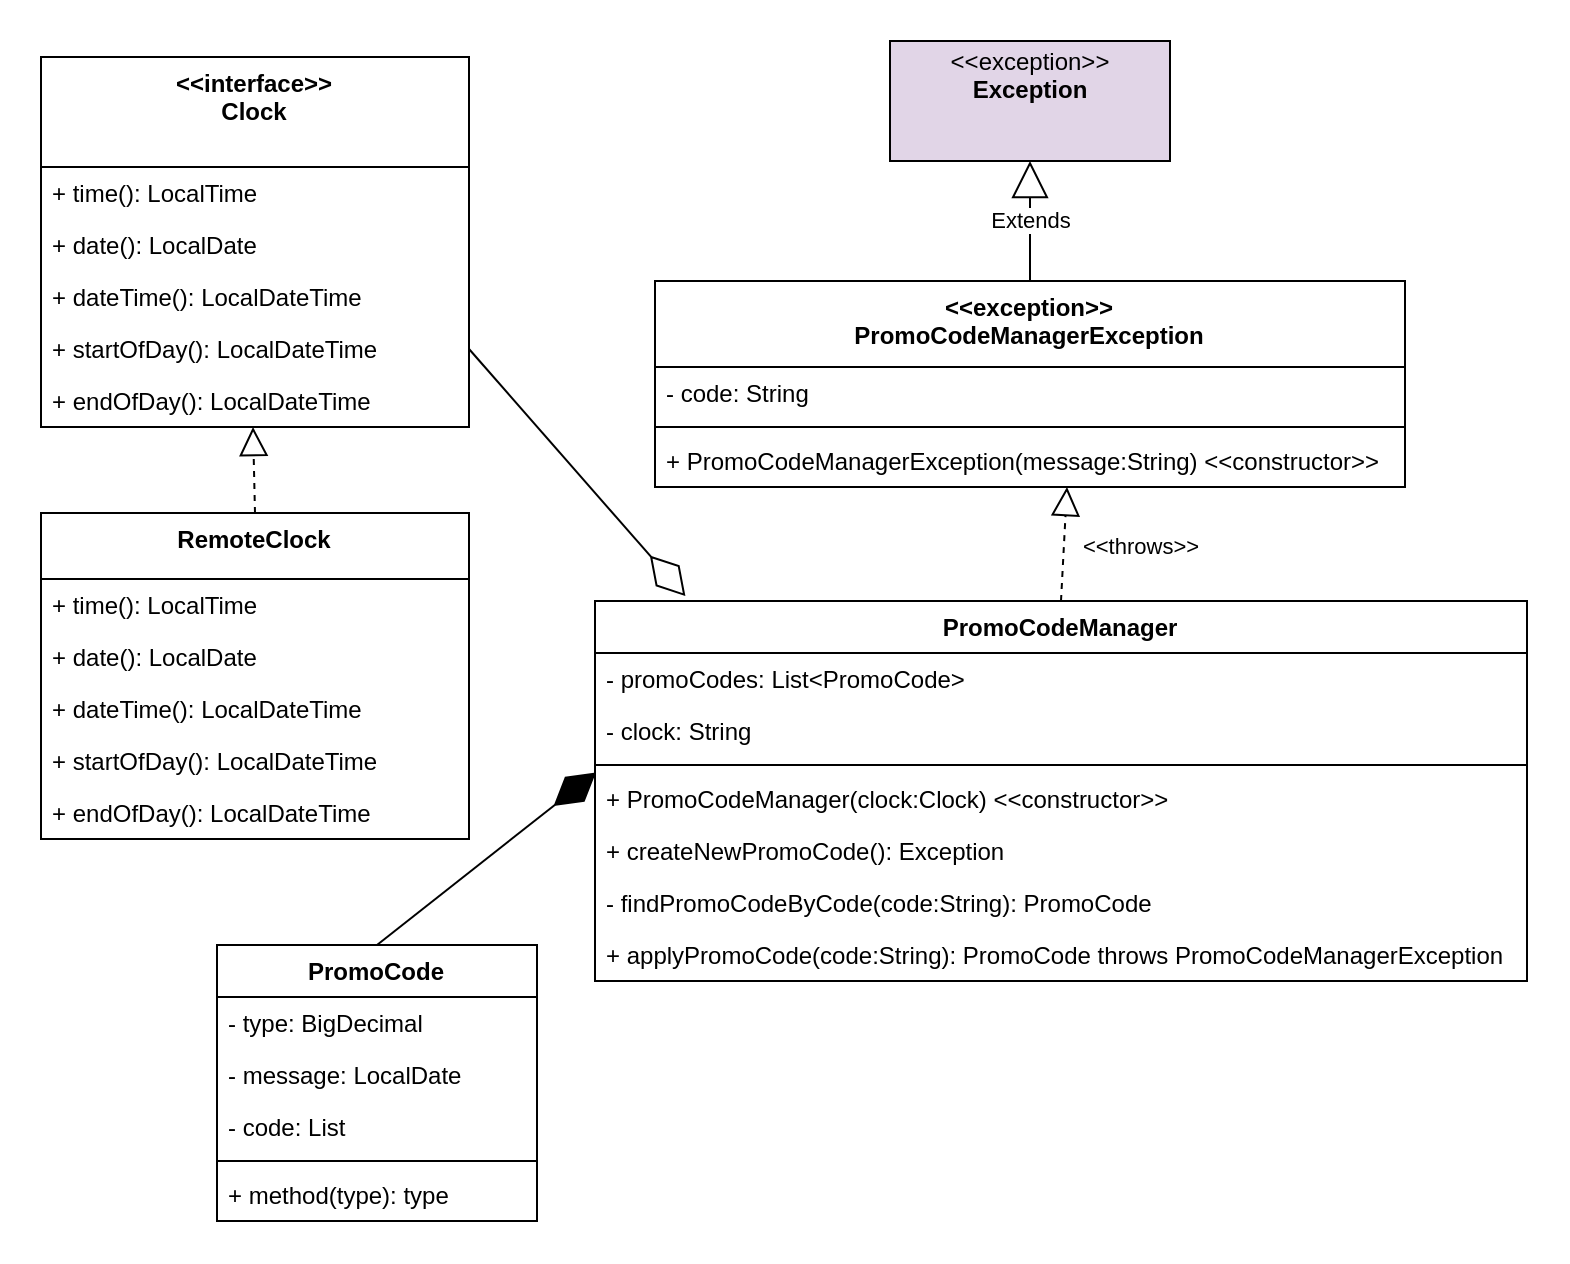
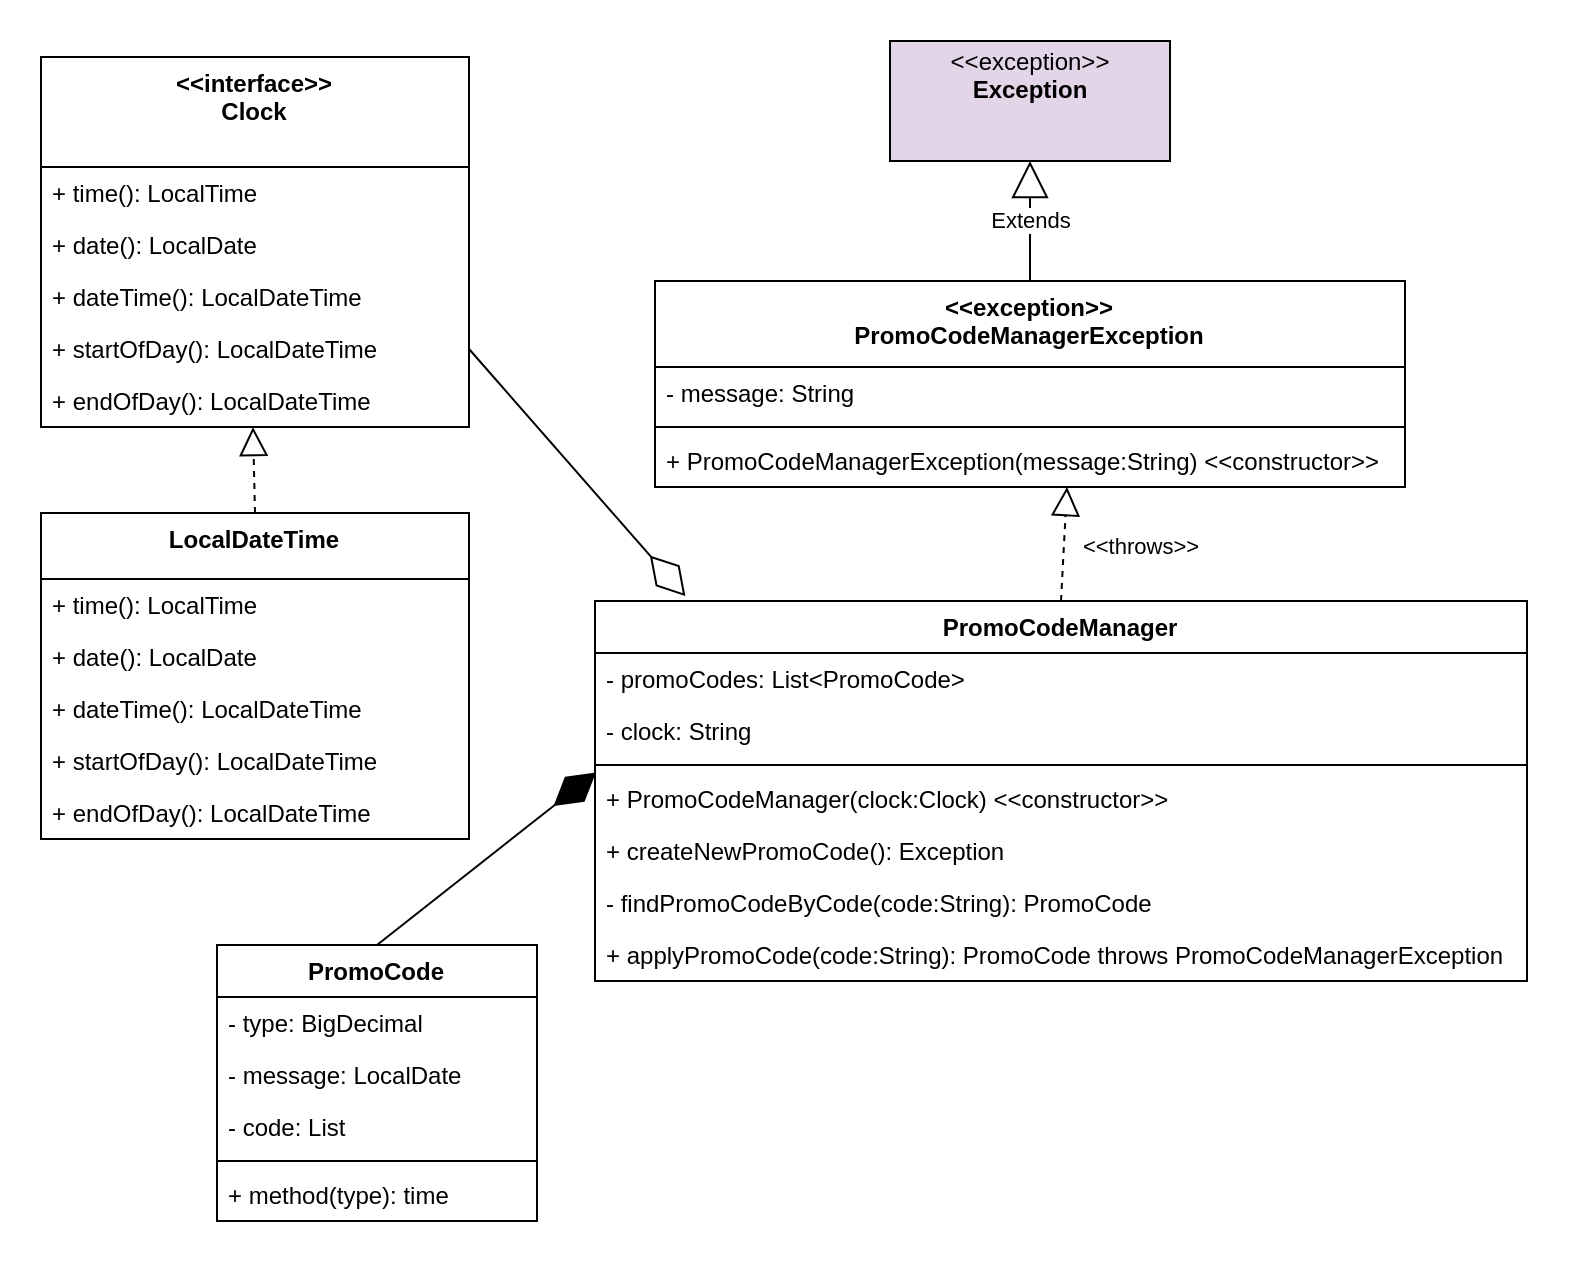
(748, 394) -> (768, 394)
(254, 540) -> (254, 540)
(353, 1196) -> (350, 1196)
